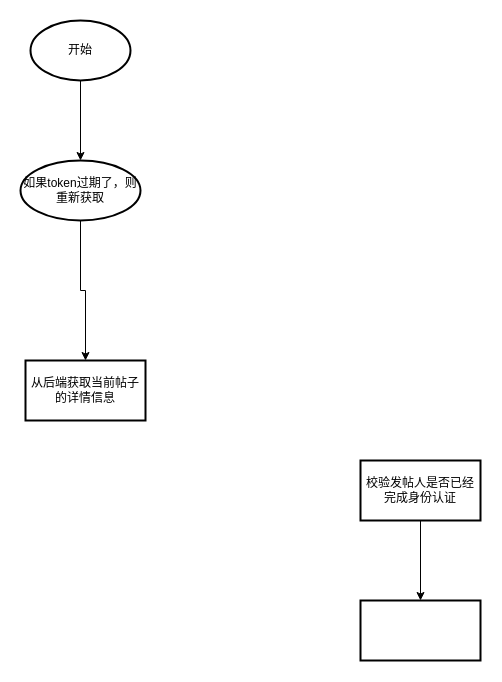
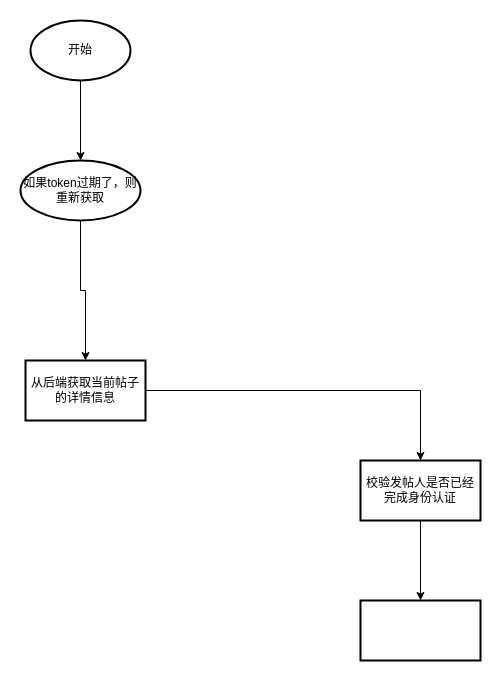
none -> (315, 391)
